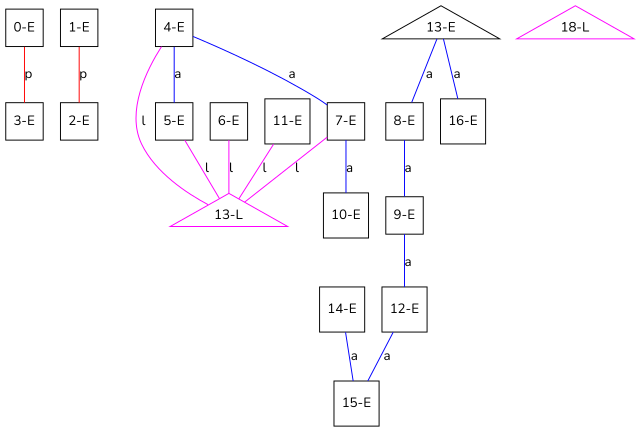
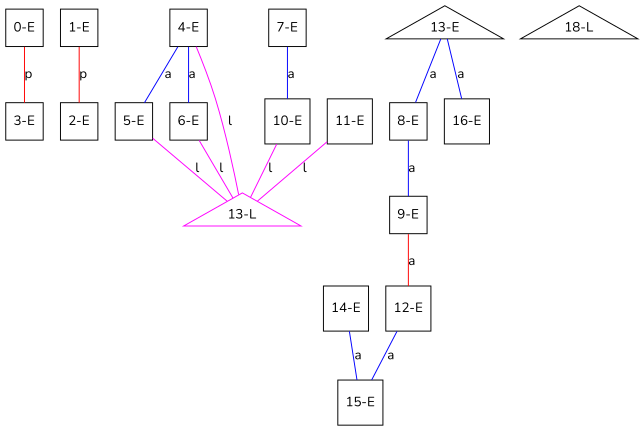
(575, 28) -> (579, 28)
(262, 68) -> (189, 75)
(286, 170) -> (264, 171)
(405, 261) -> (408, 260)
